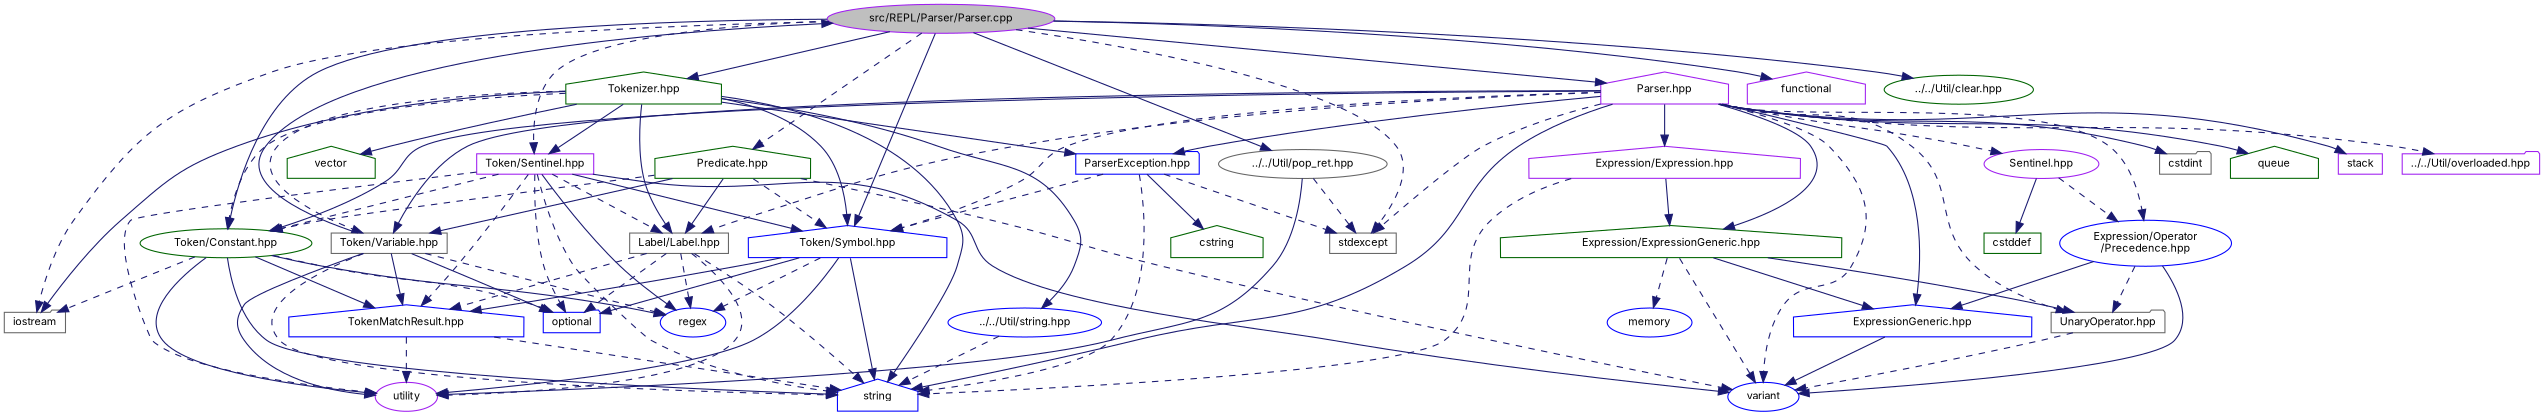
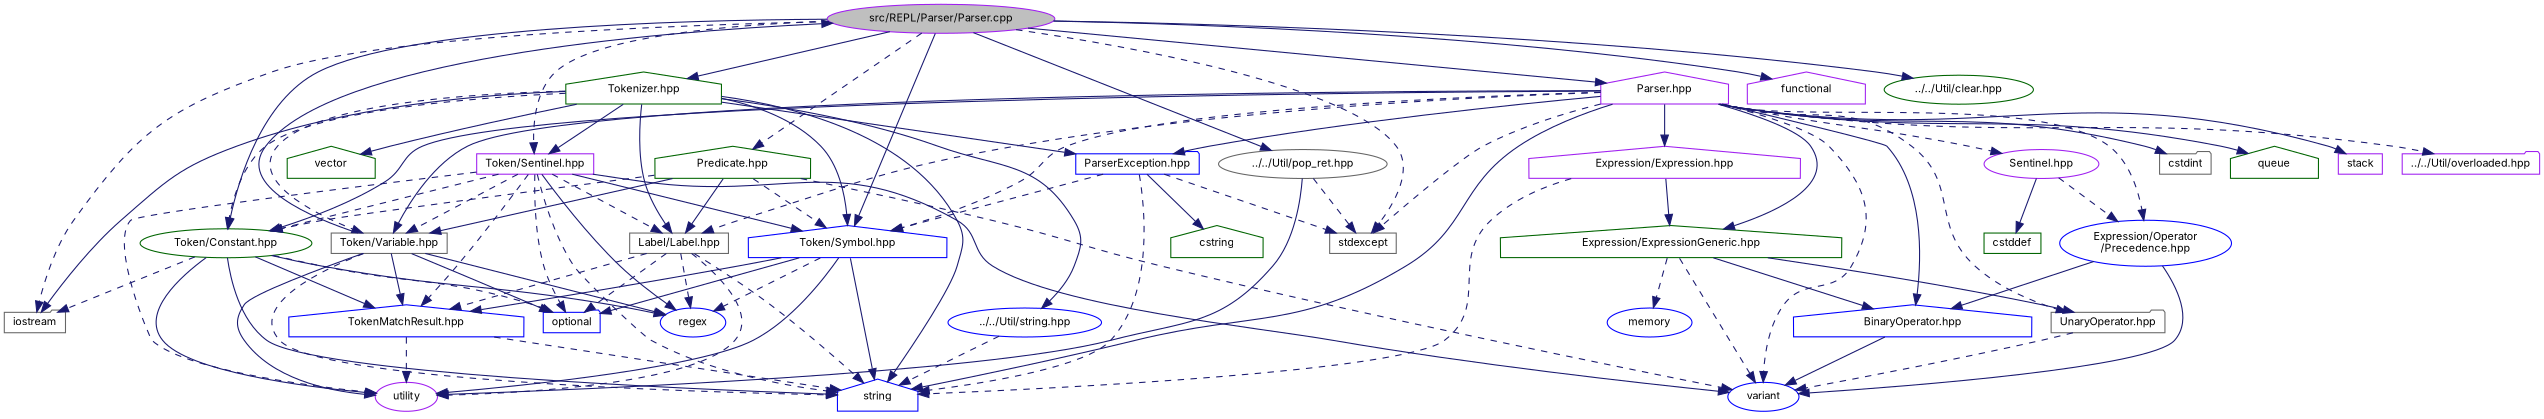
none -> (452, 209)
(529, 280) -> (529, 280)
(2126, 284) -> none
(1913, 323) -> (1913, 323)
